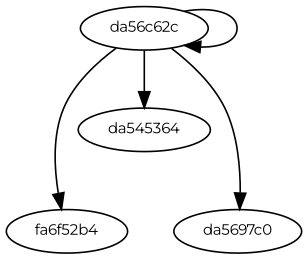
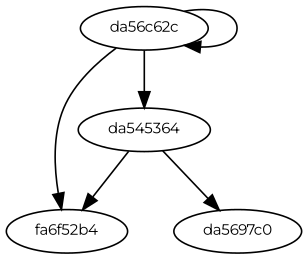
(226, 111) -> (185, 175)
none -> (111, 174)
